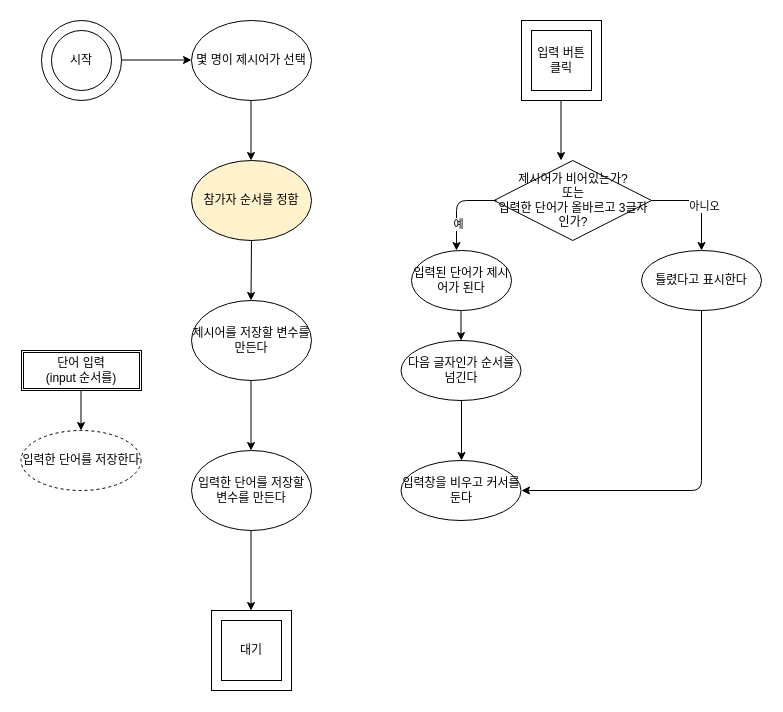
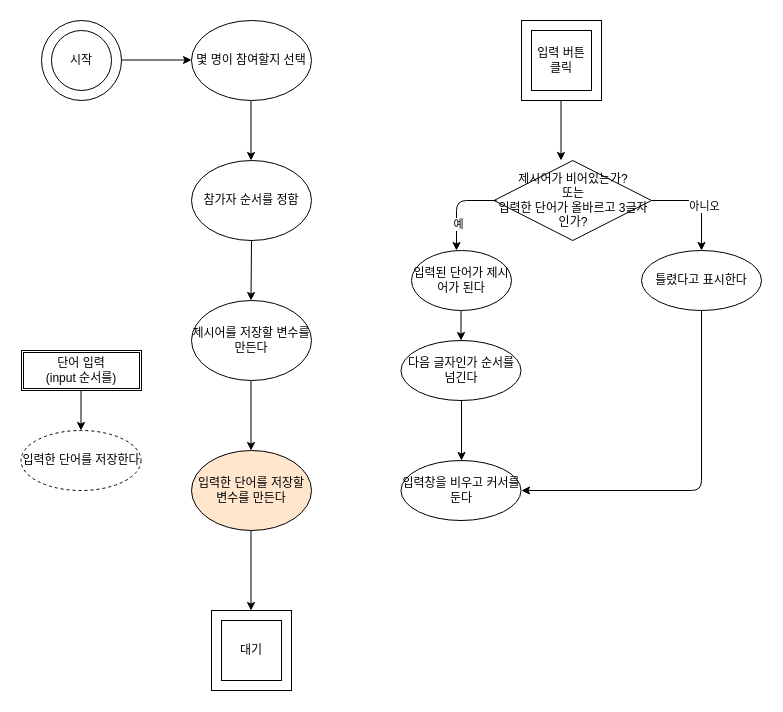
(252, 61) -> (252, 61)
(252, 201) -> (252, 201)
(252, 491) -> (252, 491)
